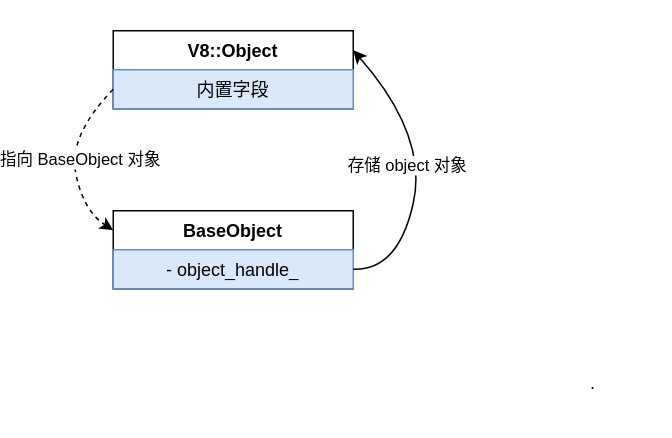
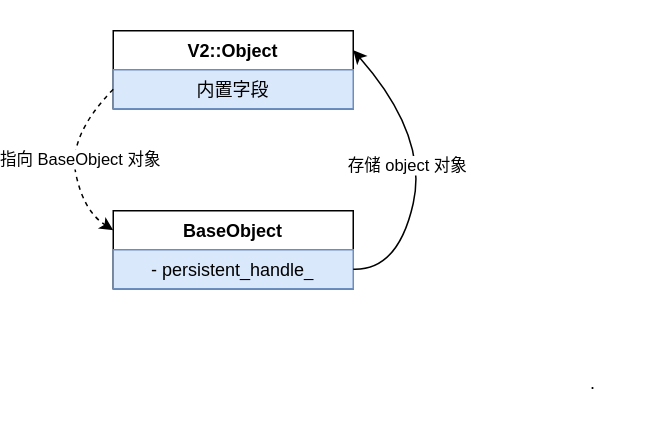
(233, 52) -> (233, 52)
(233, 271) -> (233, 271)
